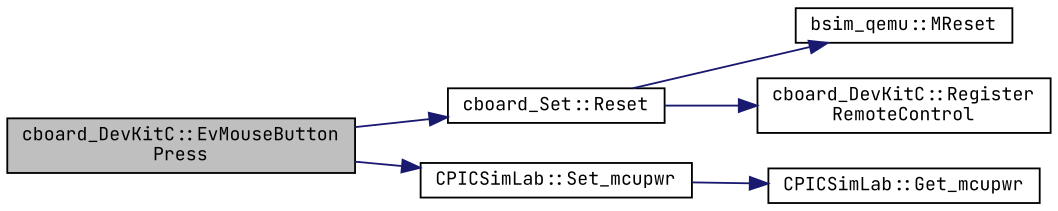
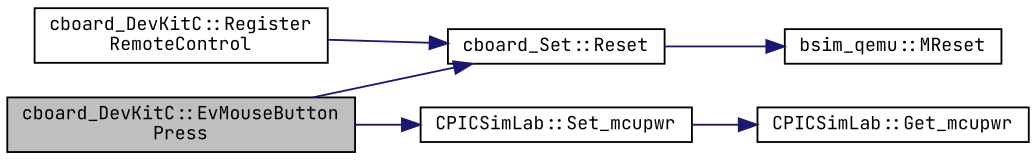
(702, 106) -> (379, 41)
